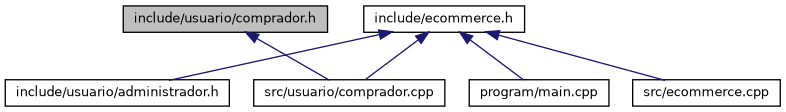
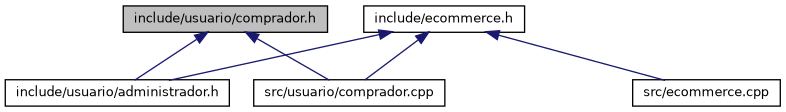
none -> (166, 60)
(539, 93) -> none
